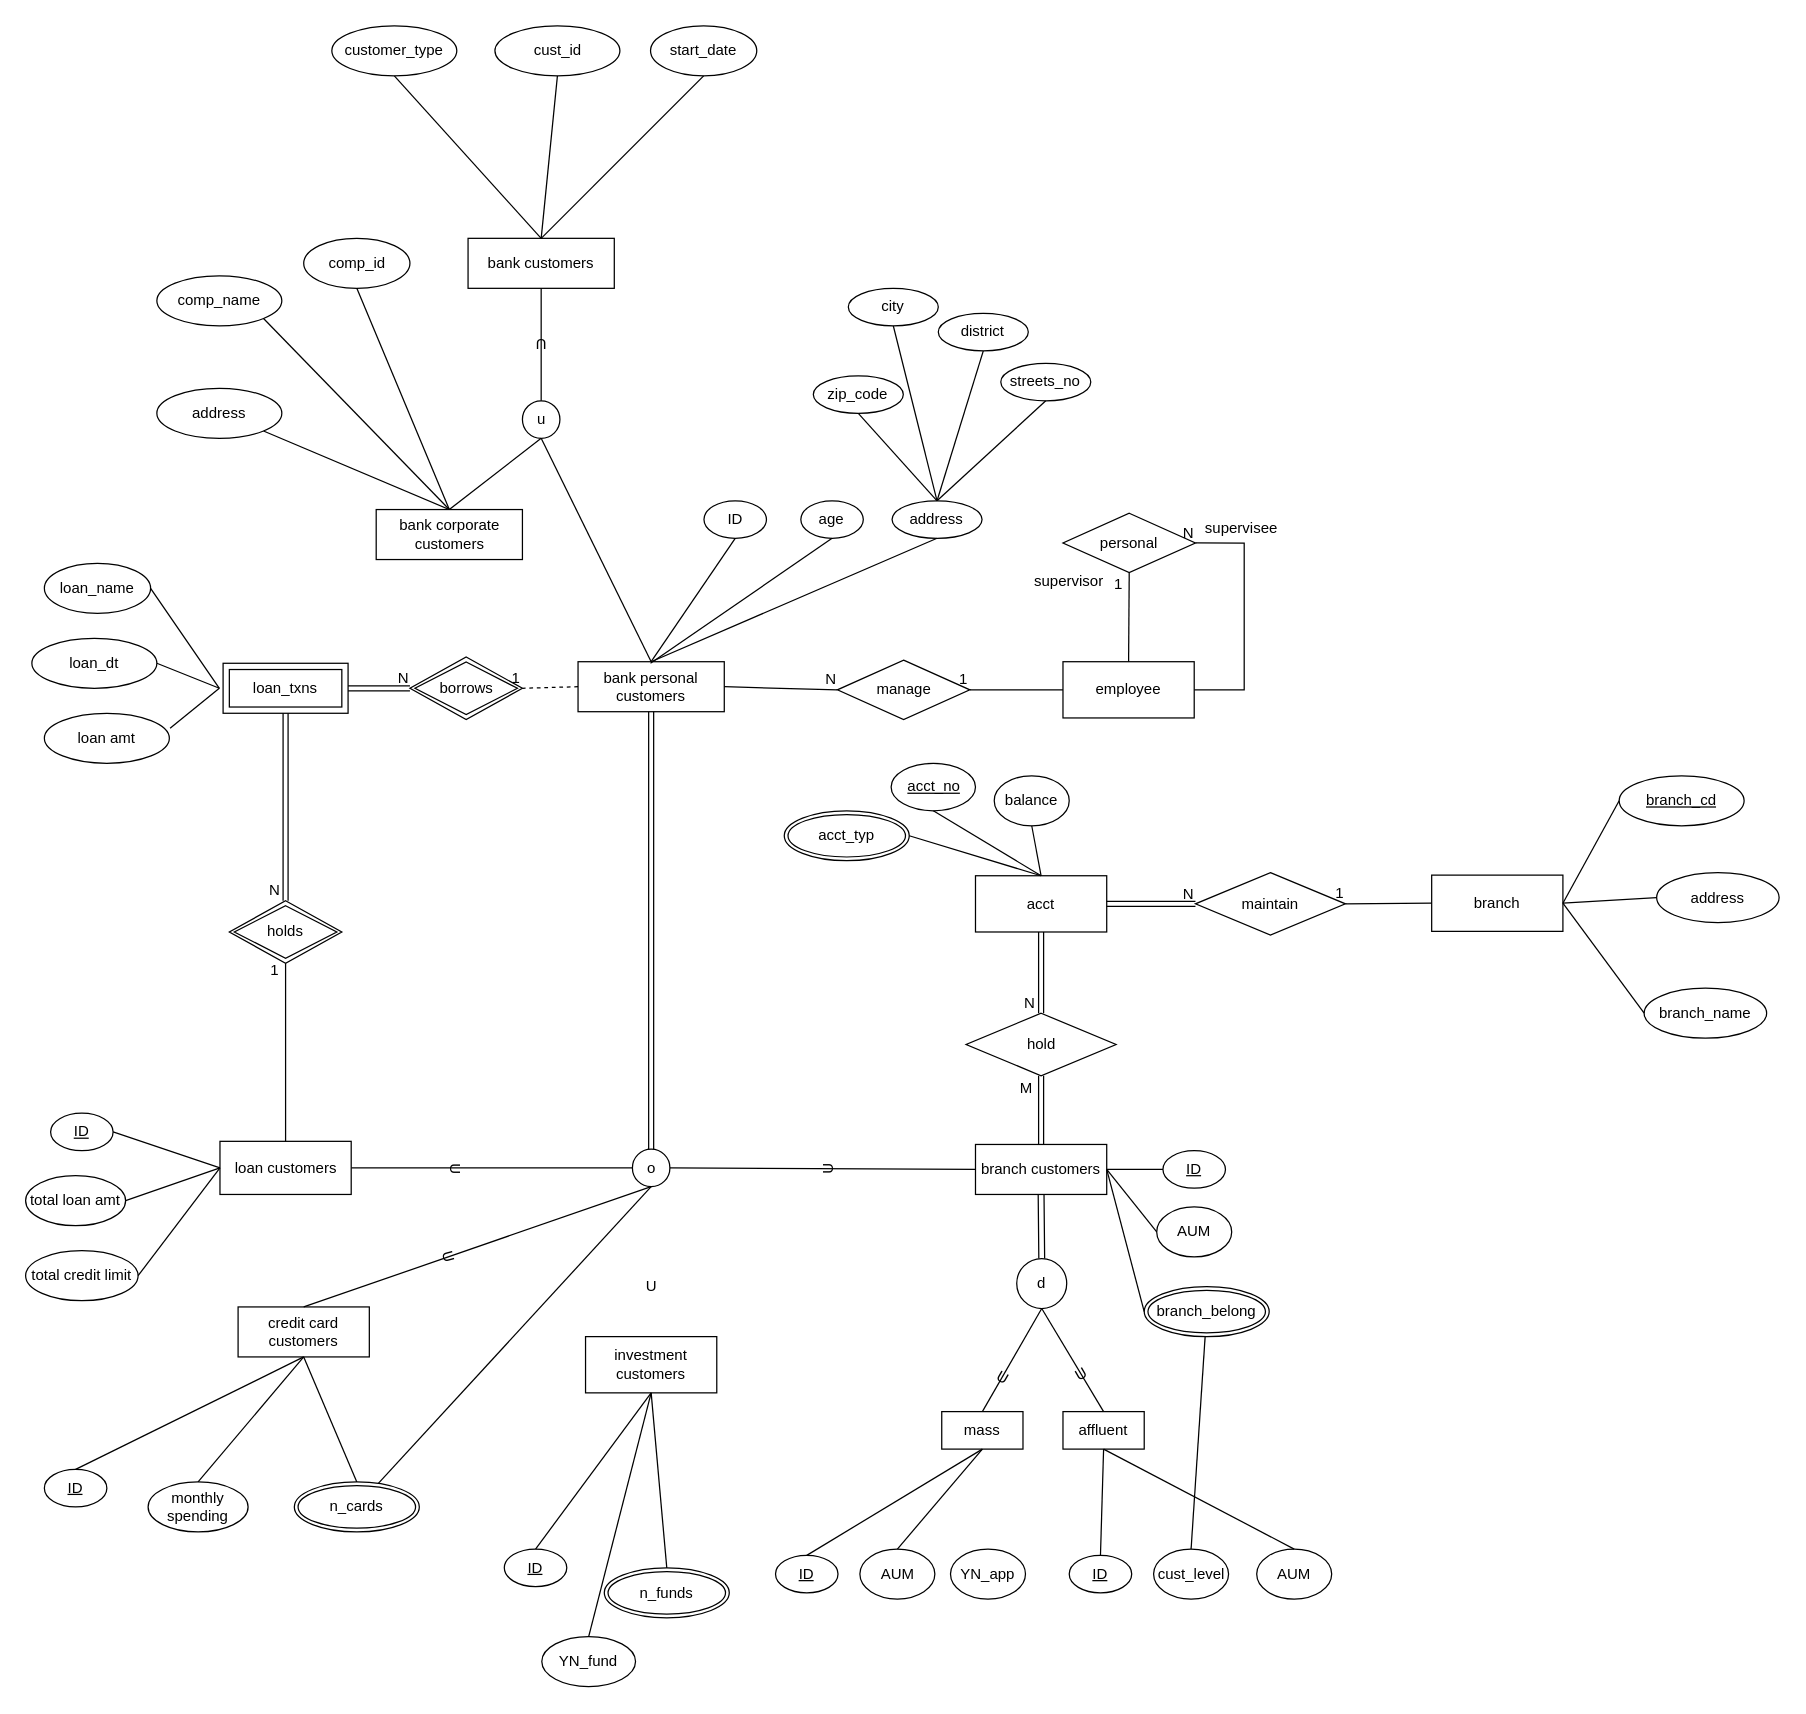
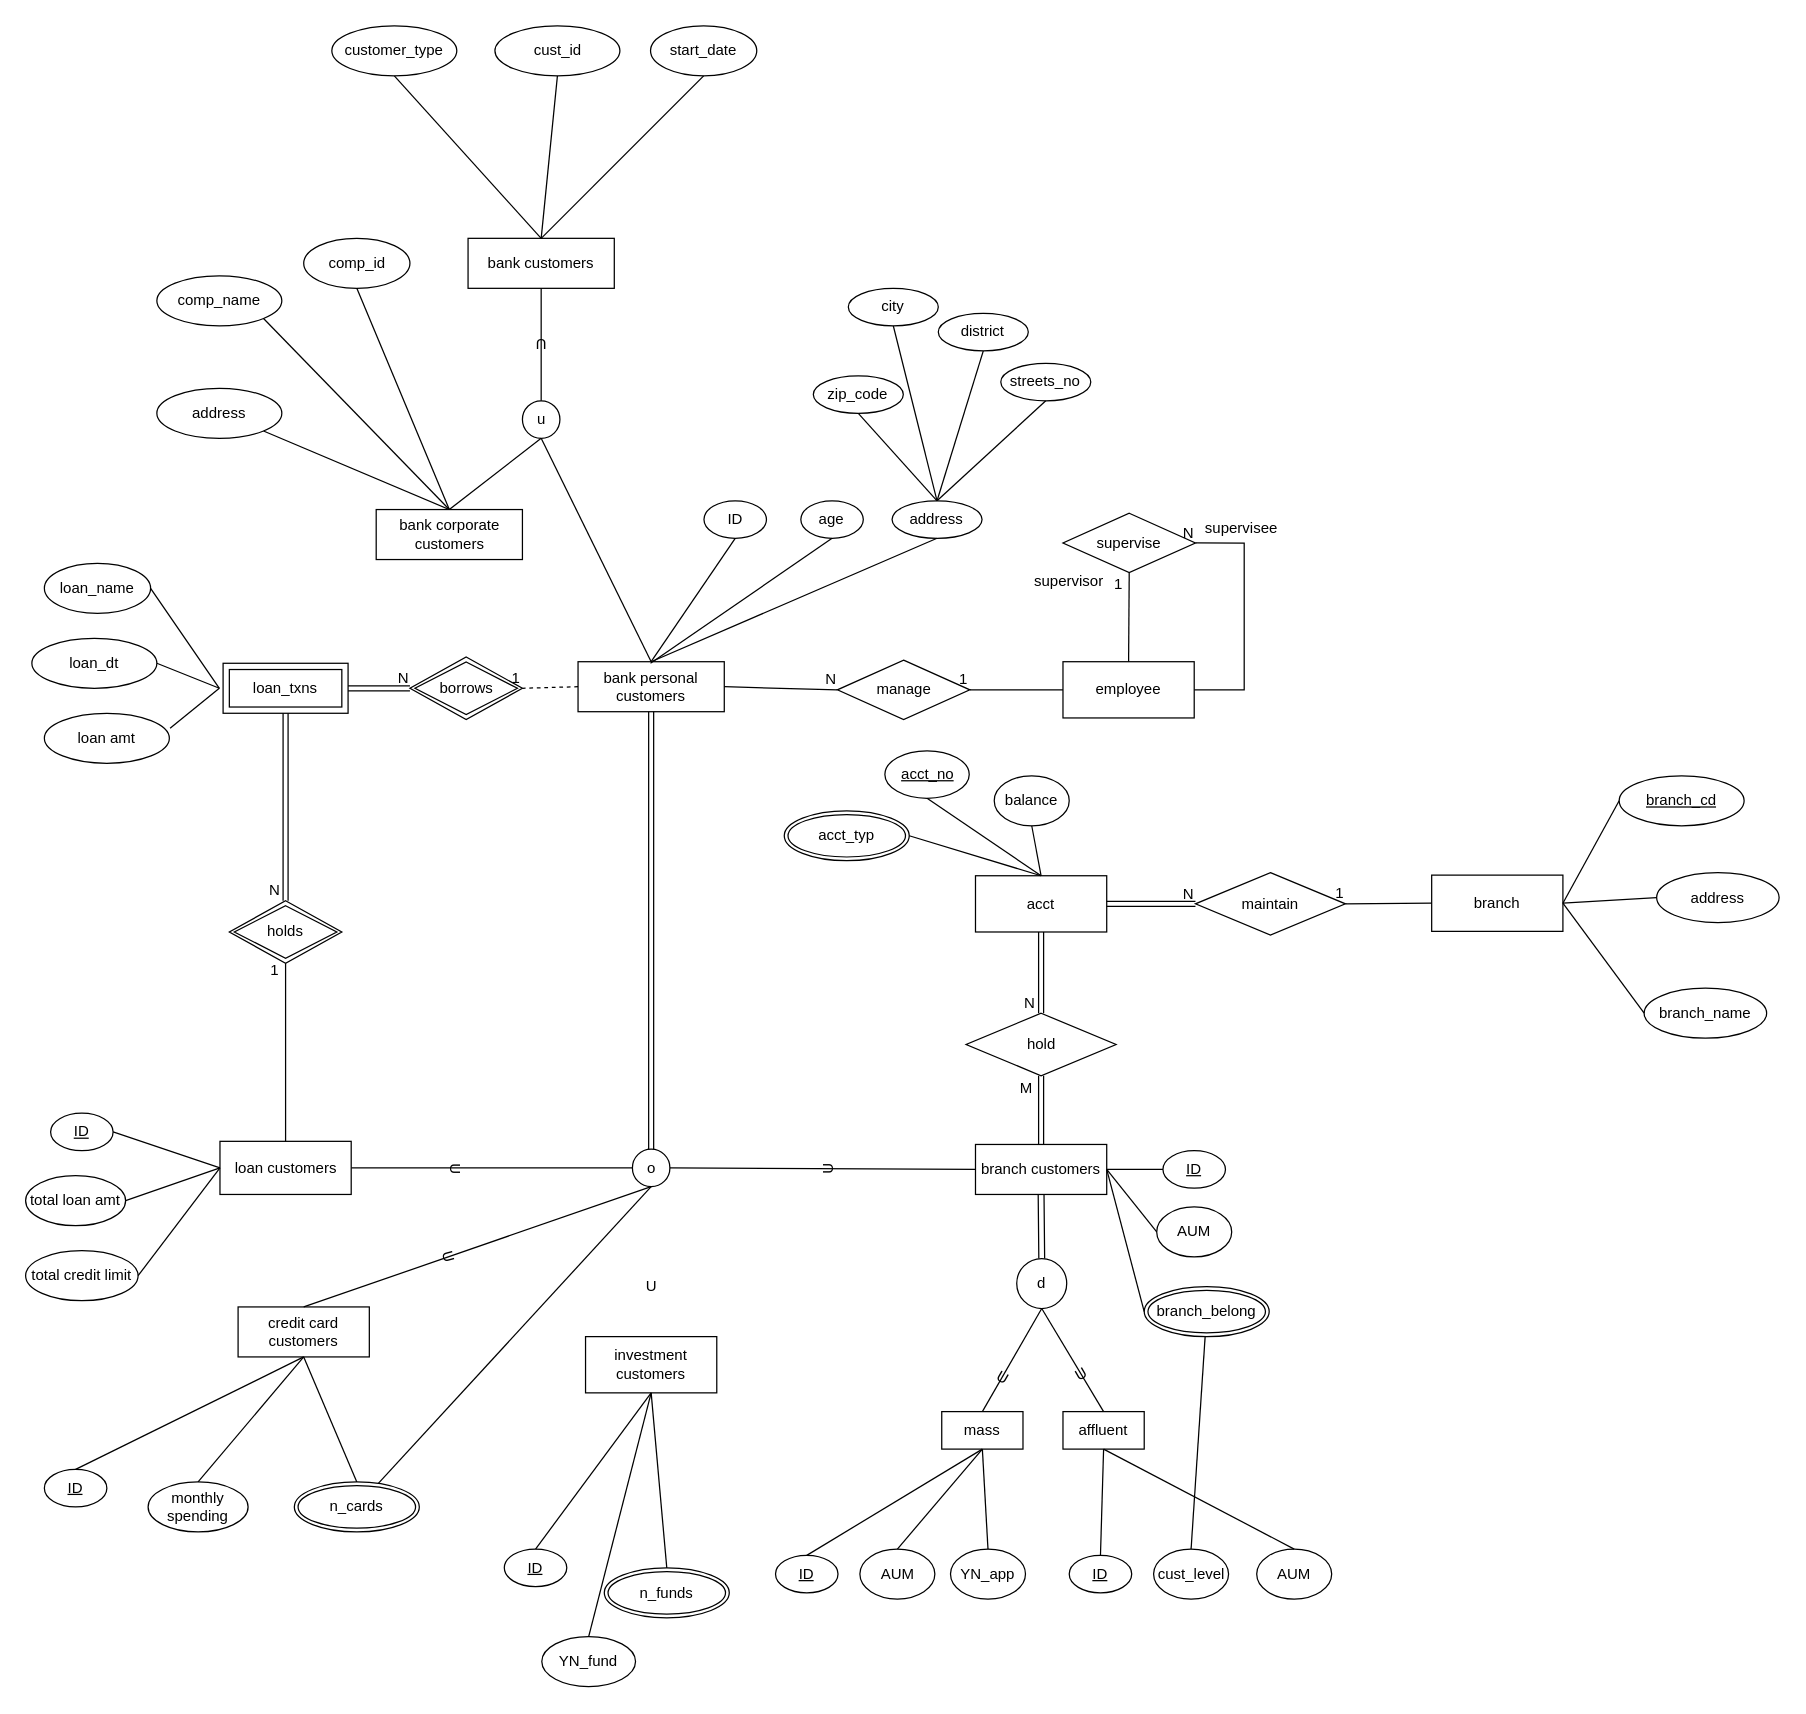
(1129, 543) -> (1129, 543)
(933, 787) -> (927, 774)
none -> (985, 1501)
